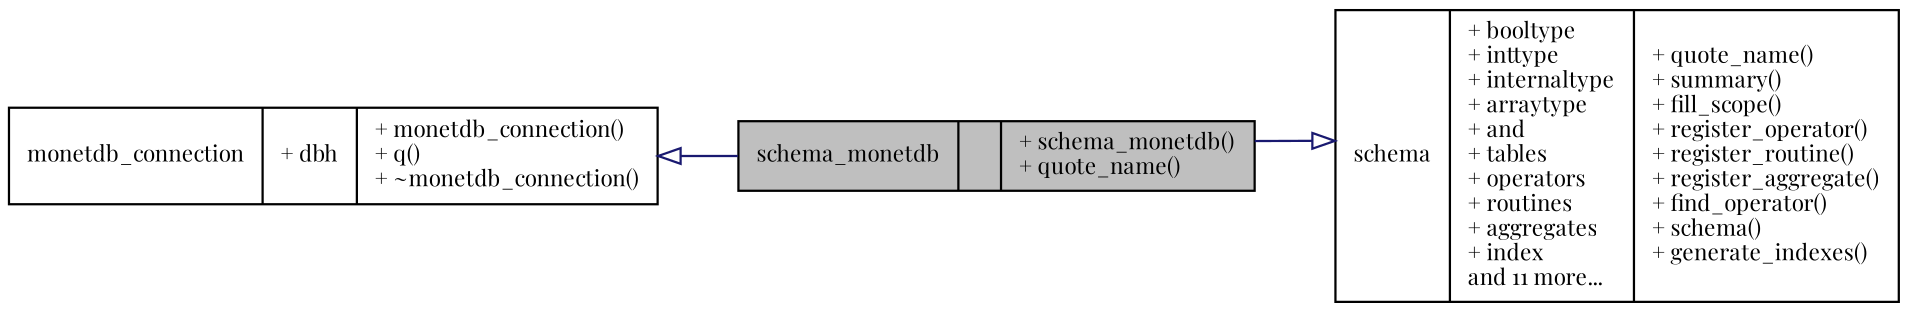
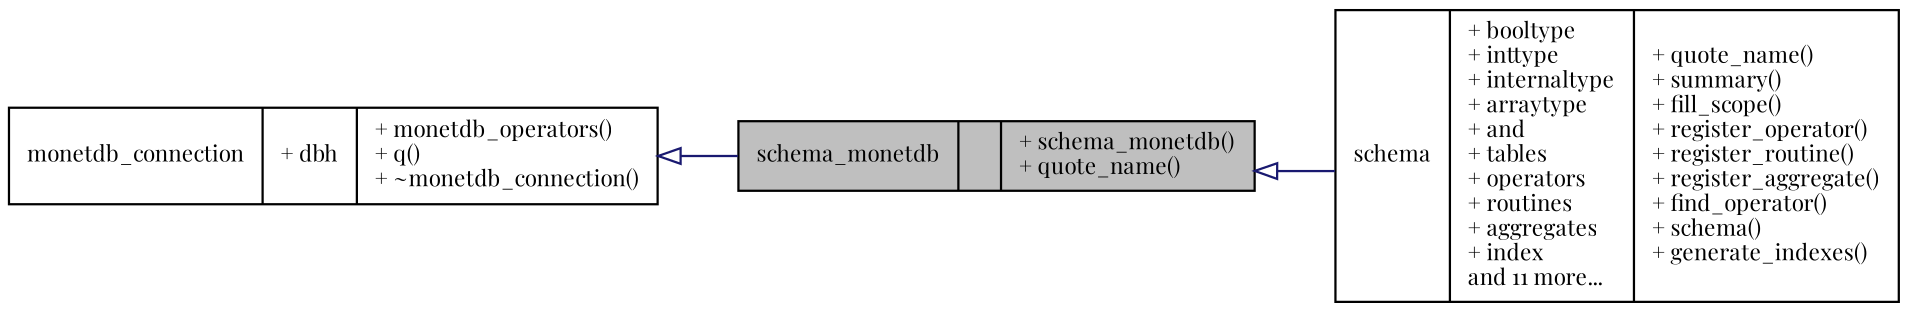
(501, 130) -> (494, 130)
(1283, 141) -> (1306, 171)
